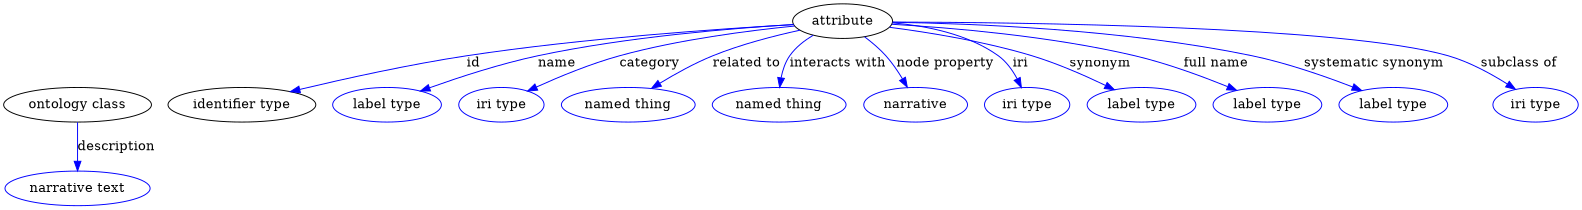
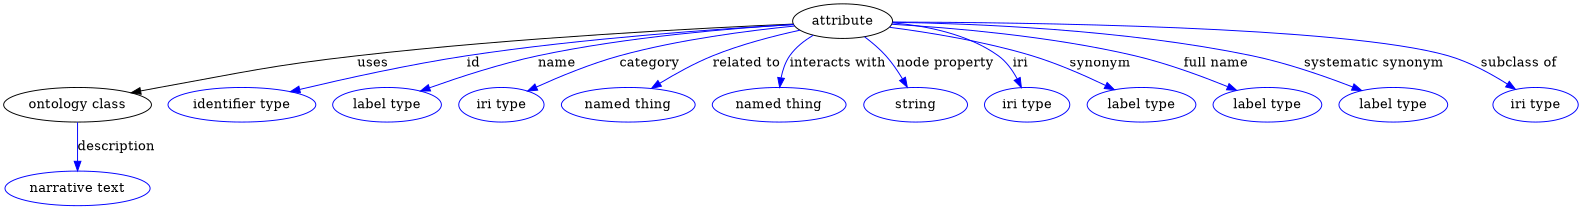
none -> (466, 45)
(242, 105) -> (242, 105)
(916, 105) -> (916, 105)
